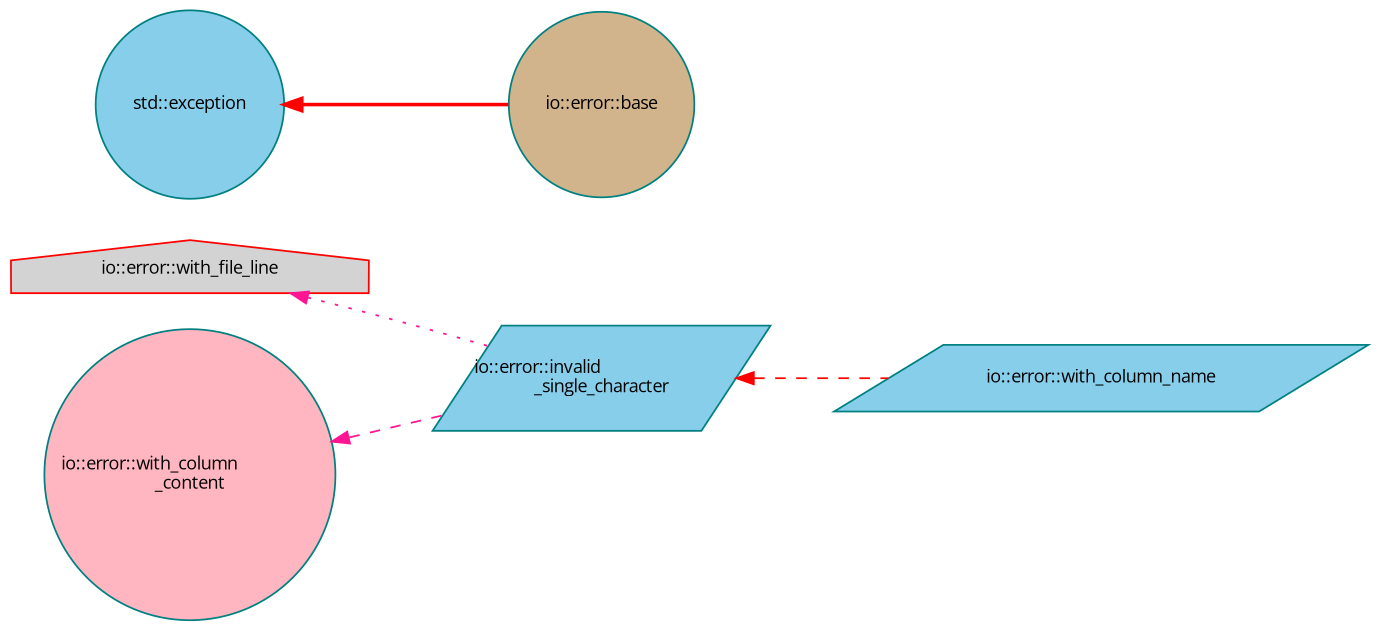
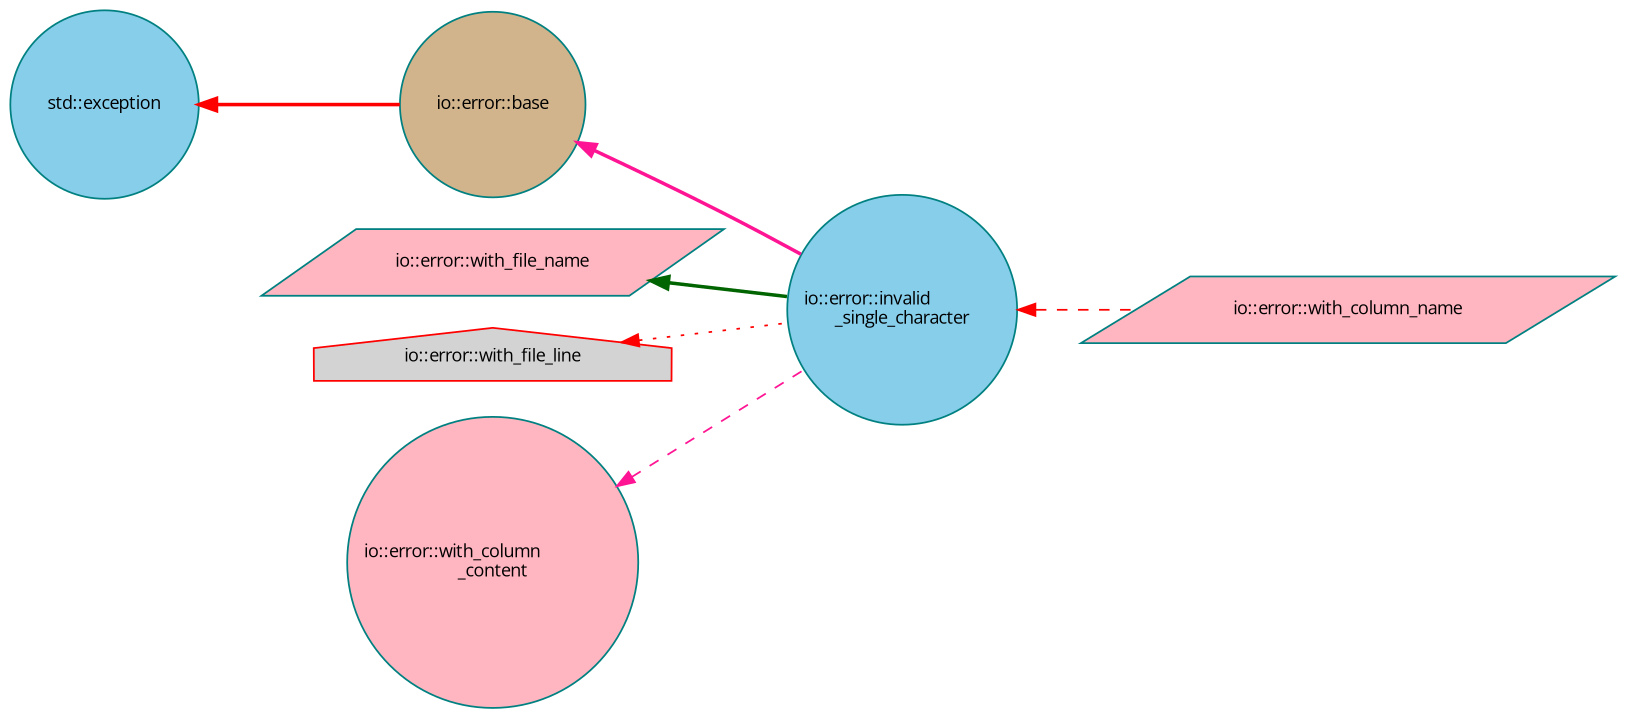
none -> (698, 201)
none -> (493, 262)
(398, 321) -> (713, 332)
(602, 378) -> (902, 310)
(1101, 378) -> (1348, 310)
